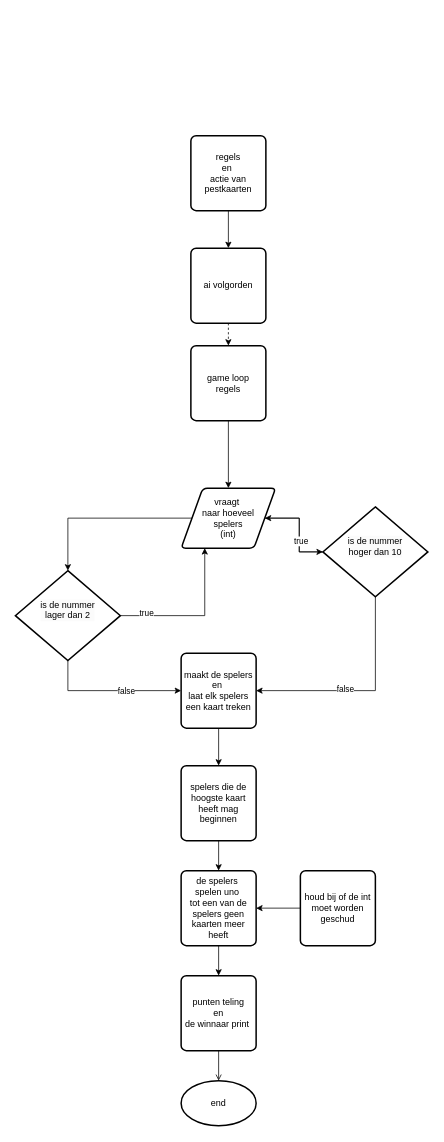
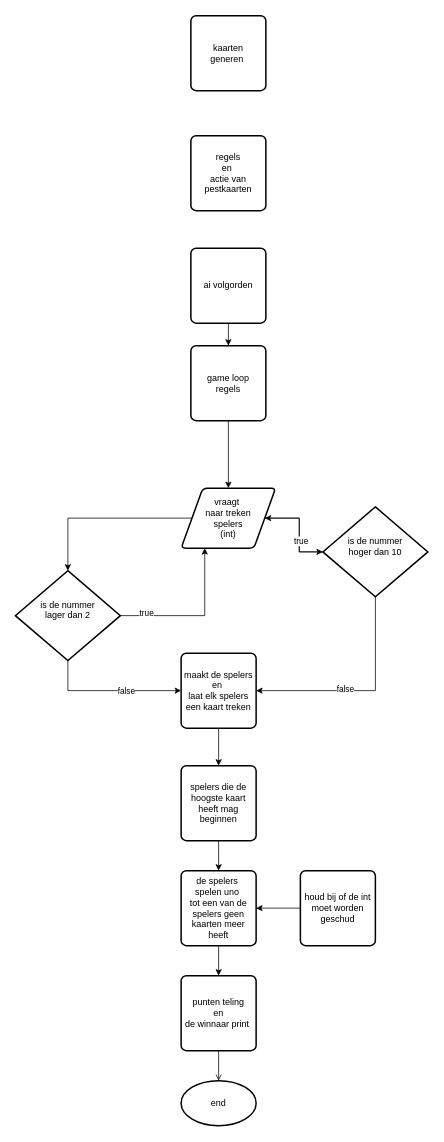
none -> (228, 53)
(228, 227) -> none
(228, 331) -> (228, 331)
(228, 518) -> (228, 518)
